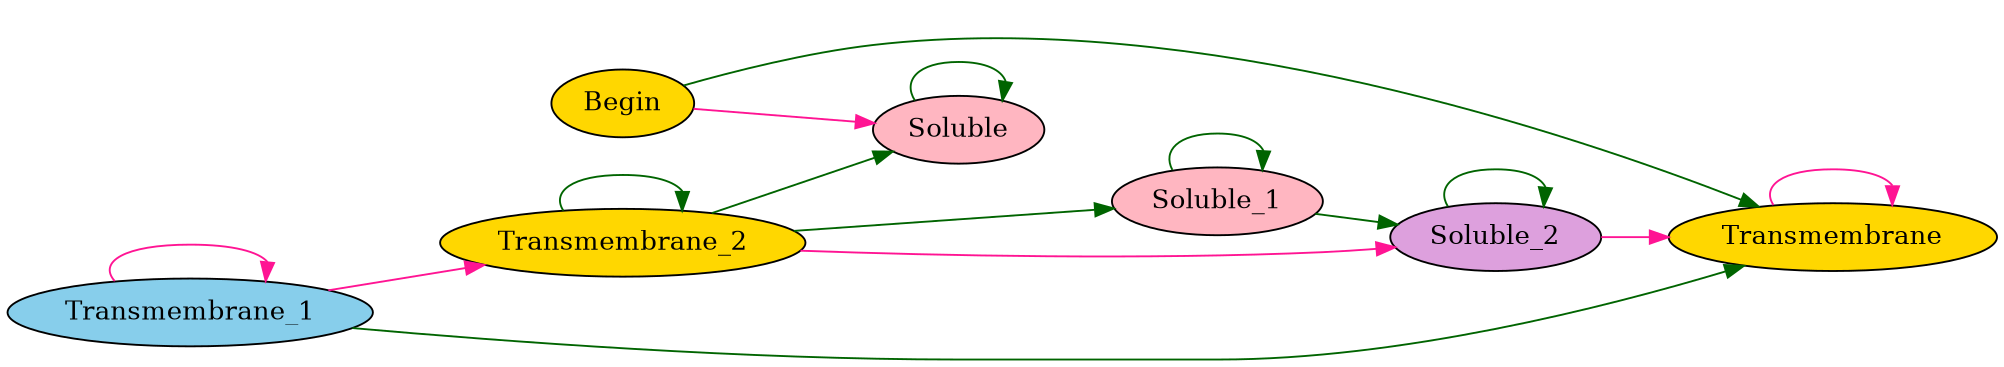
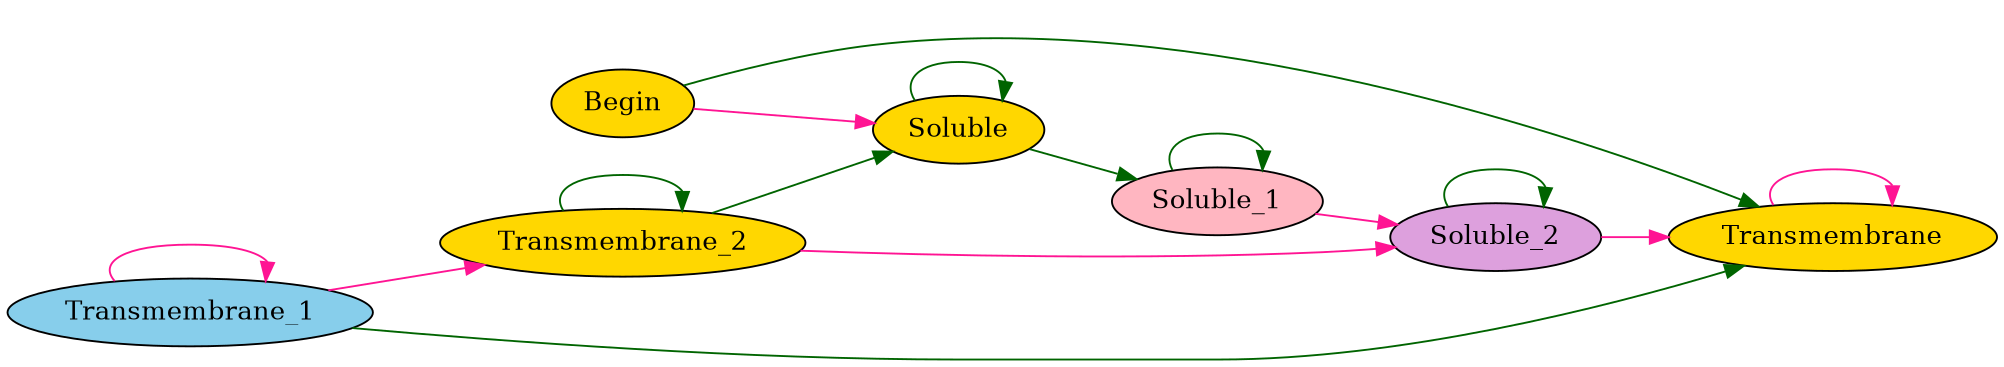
(959, 130) -> (959, 130)
(1347, 218) -> (1347, 218)
(944, 220) -> (1074, 161)
